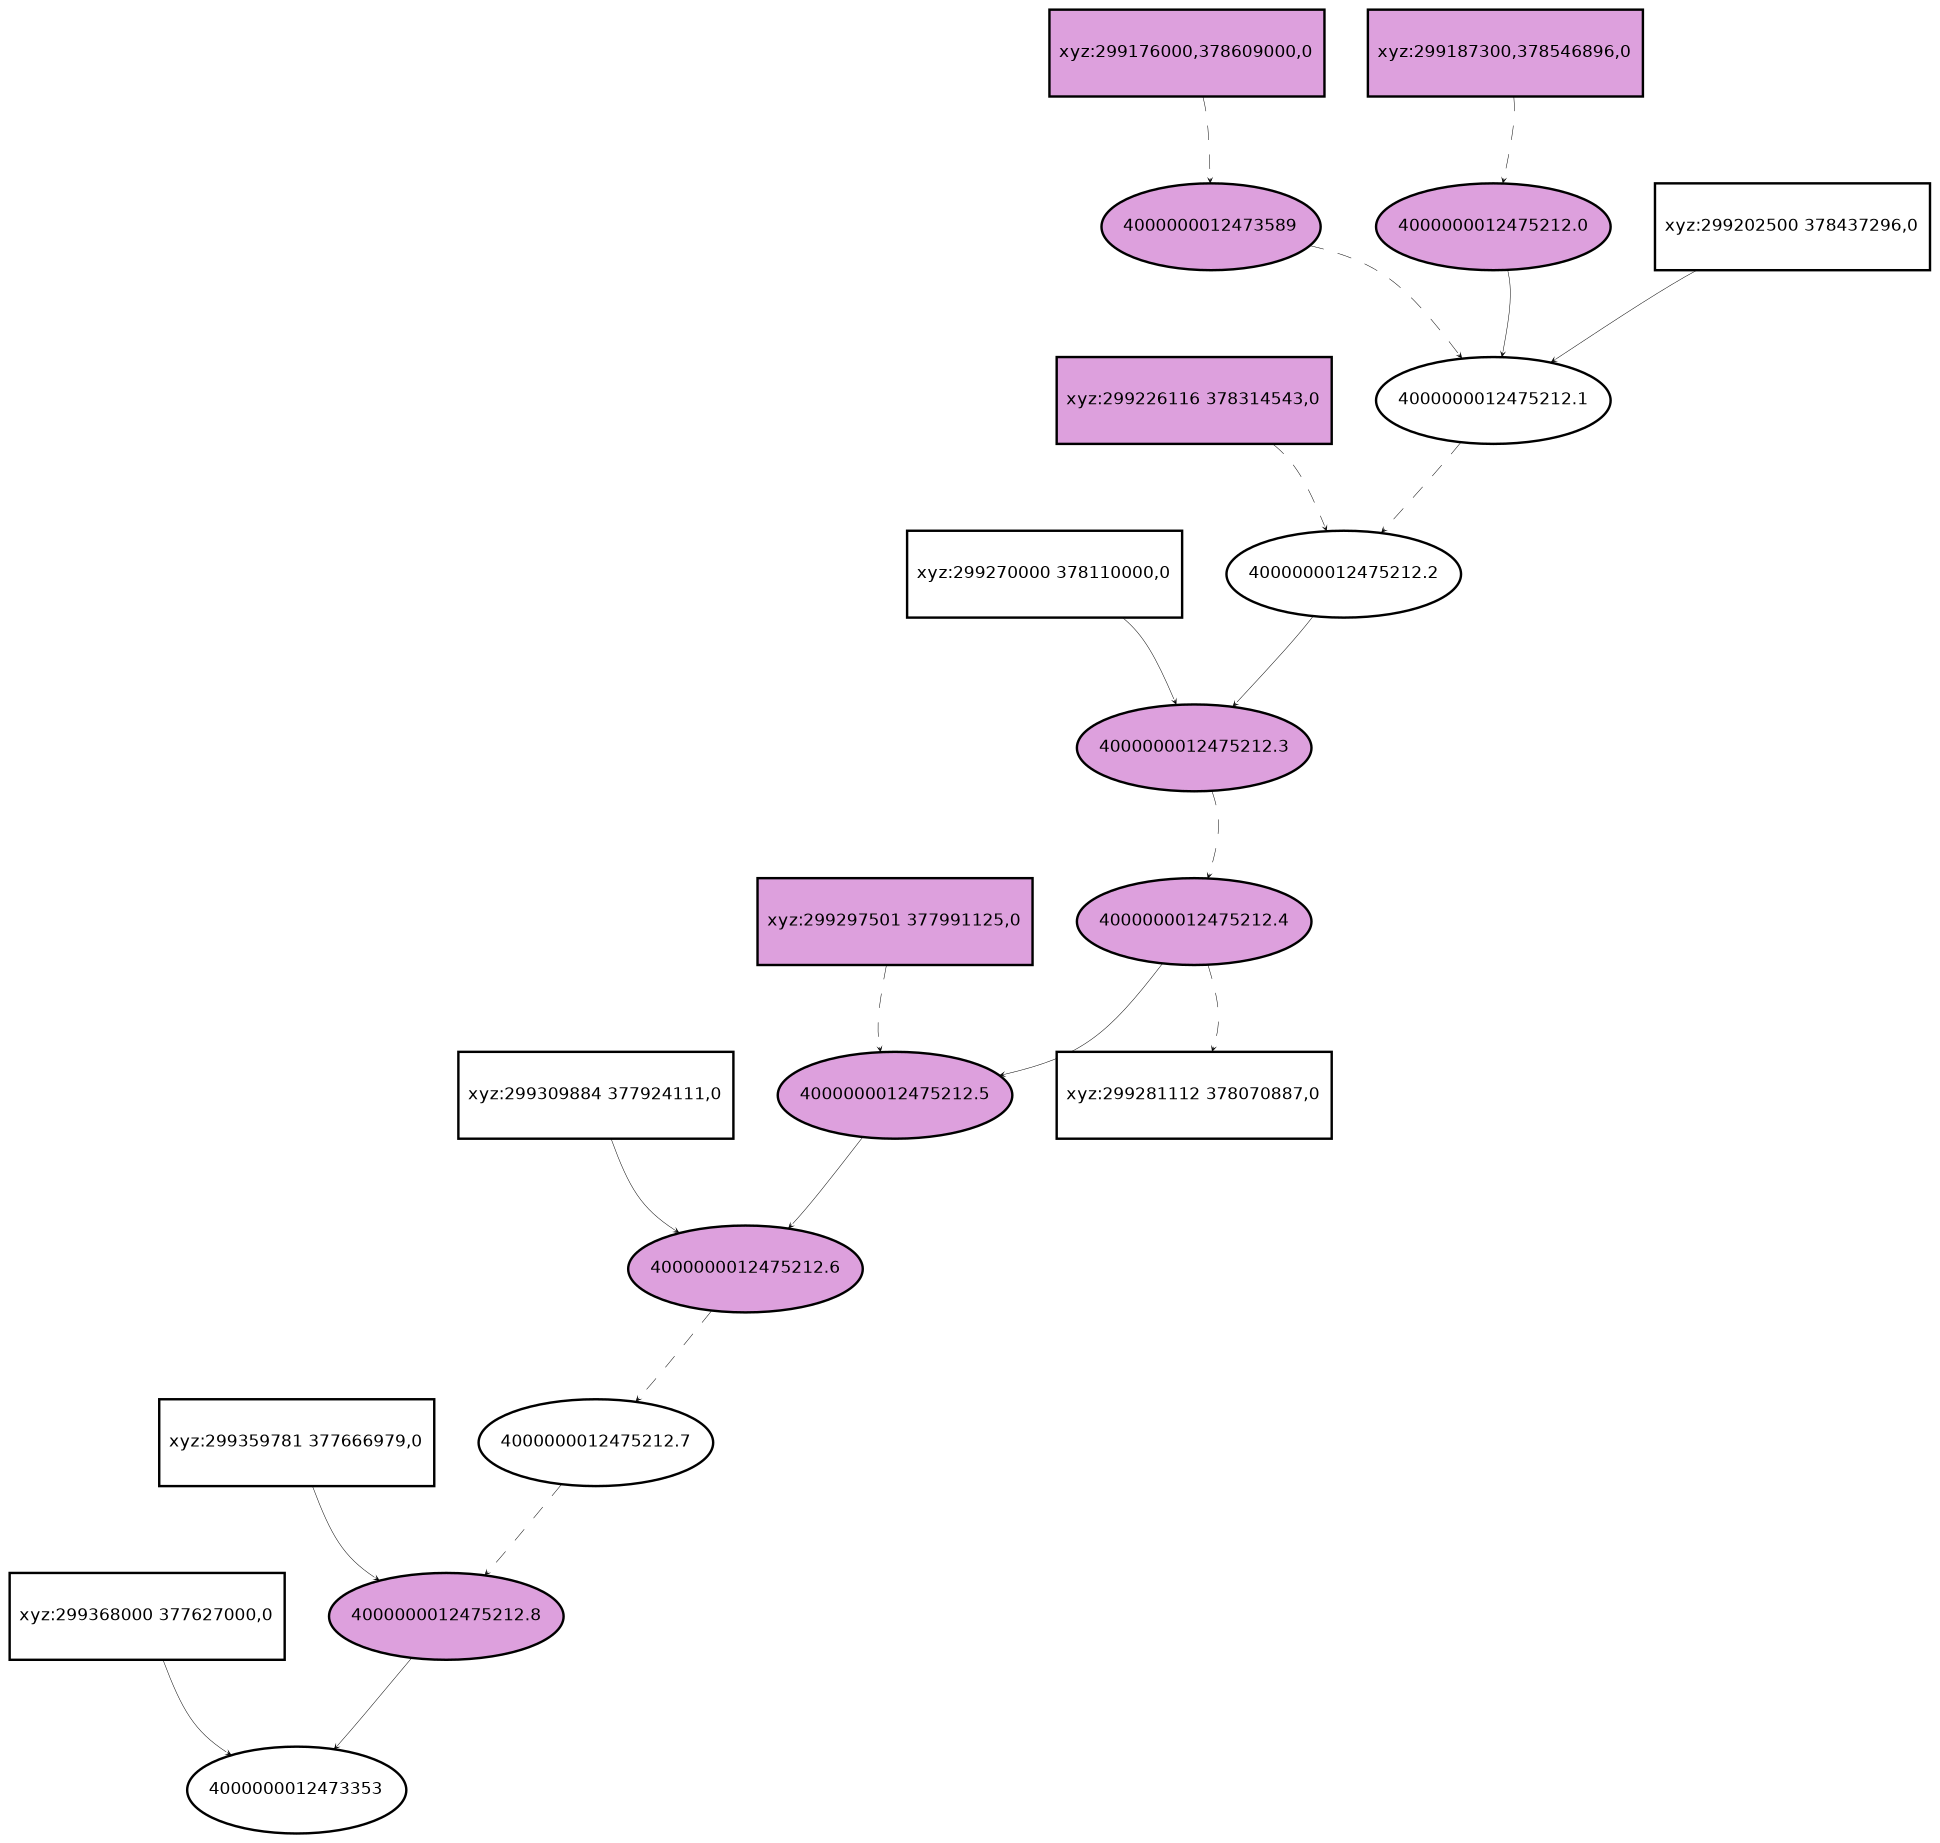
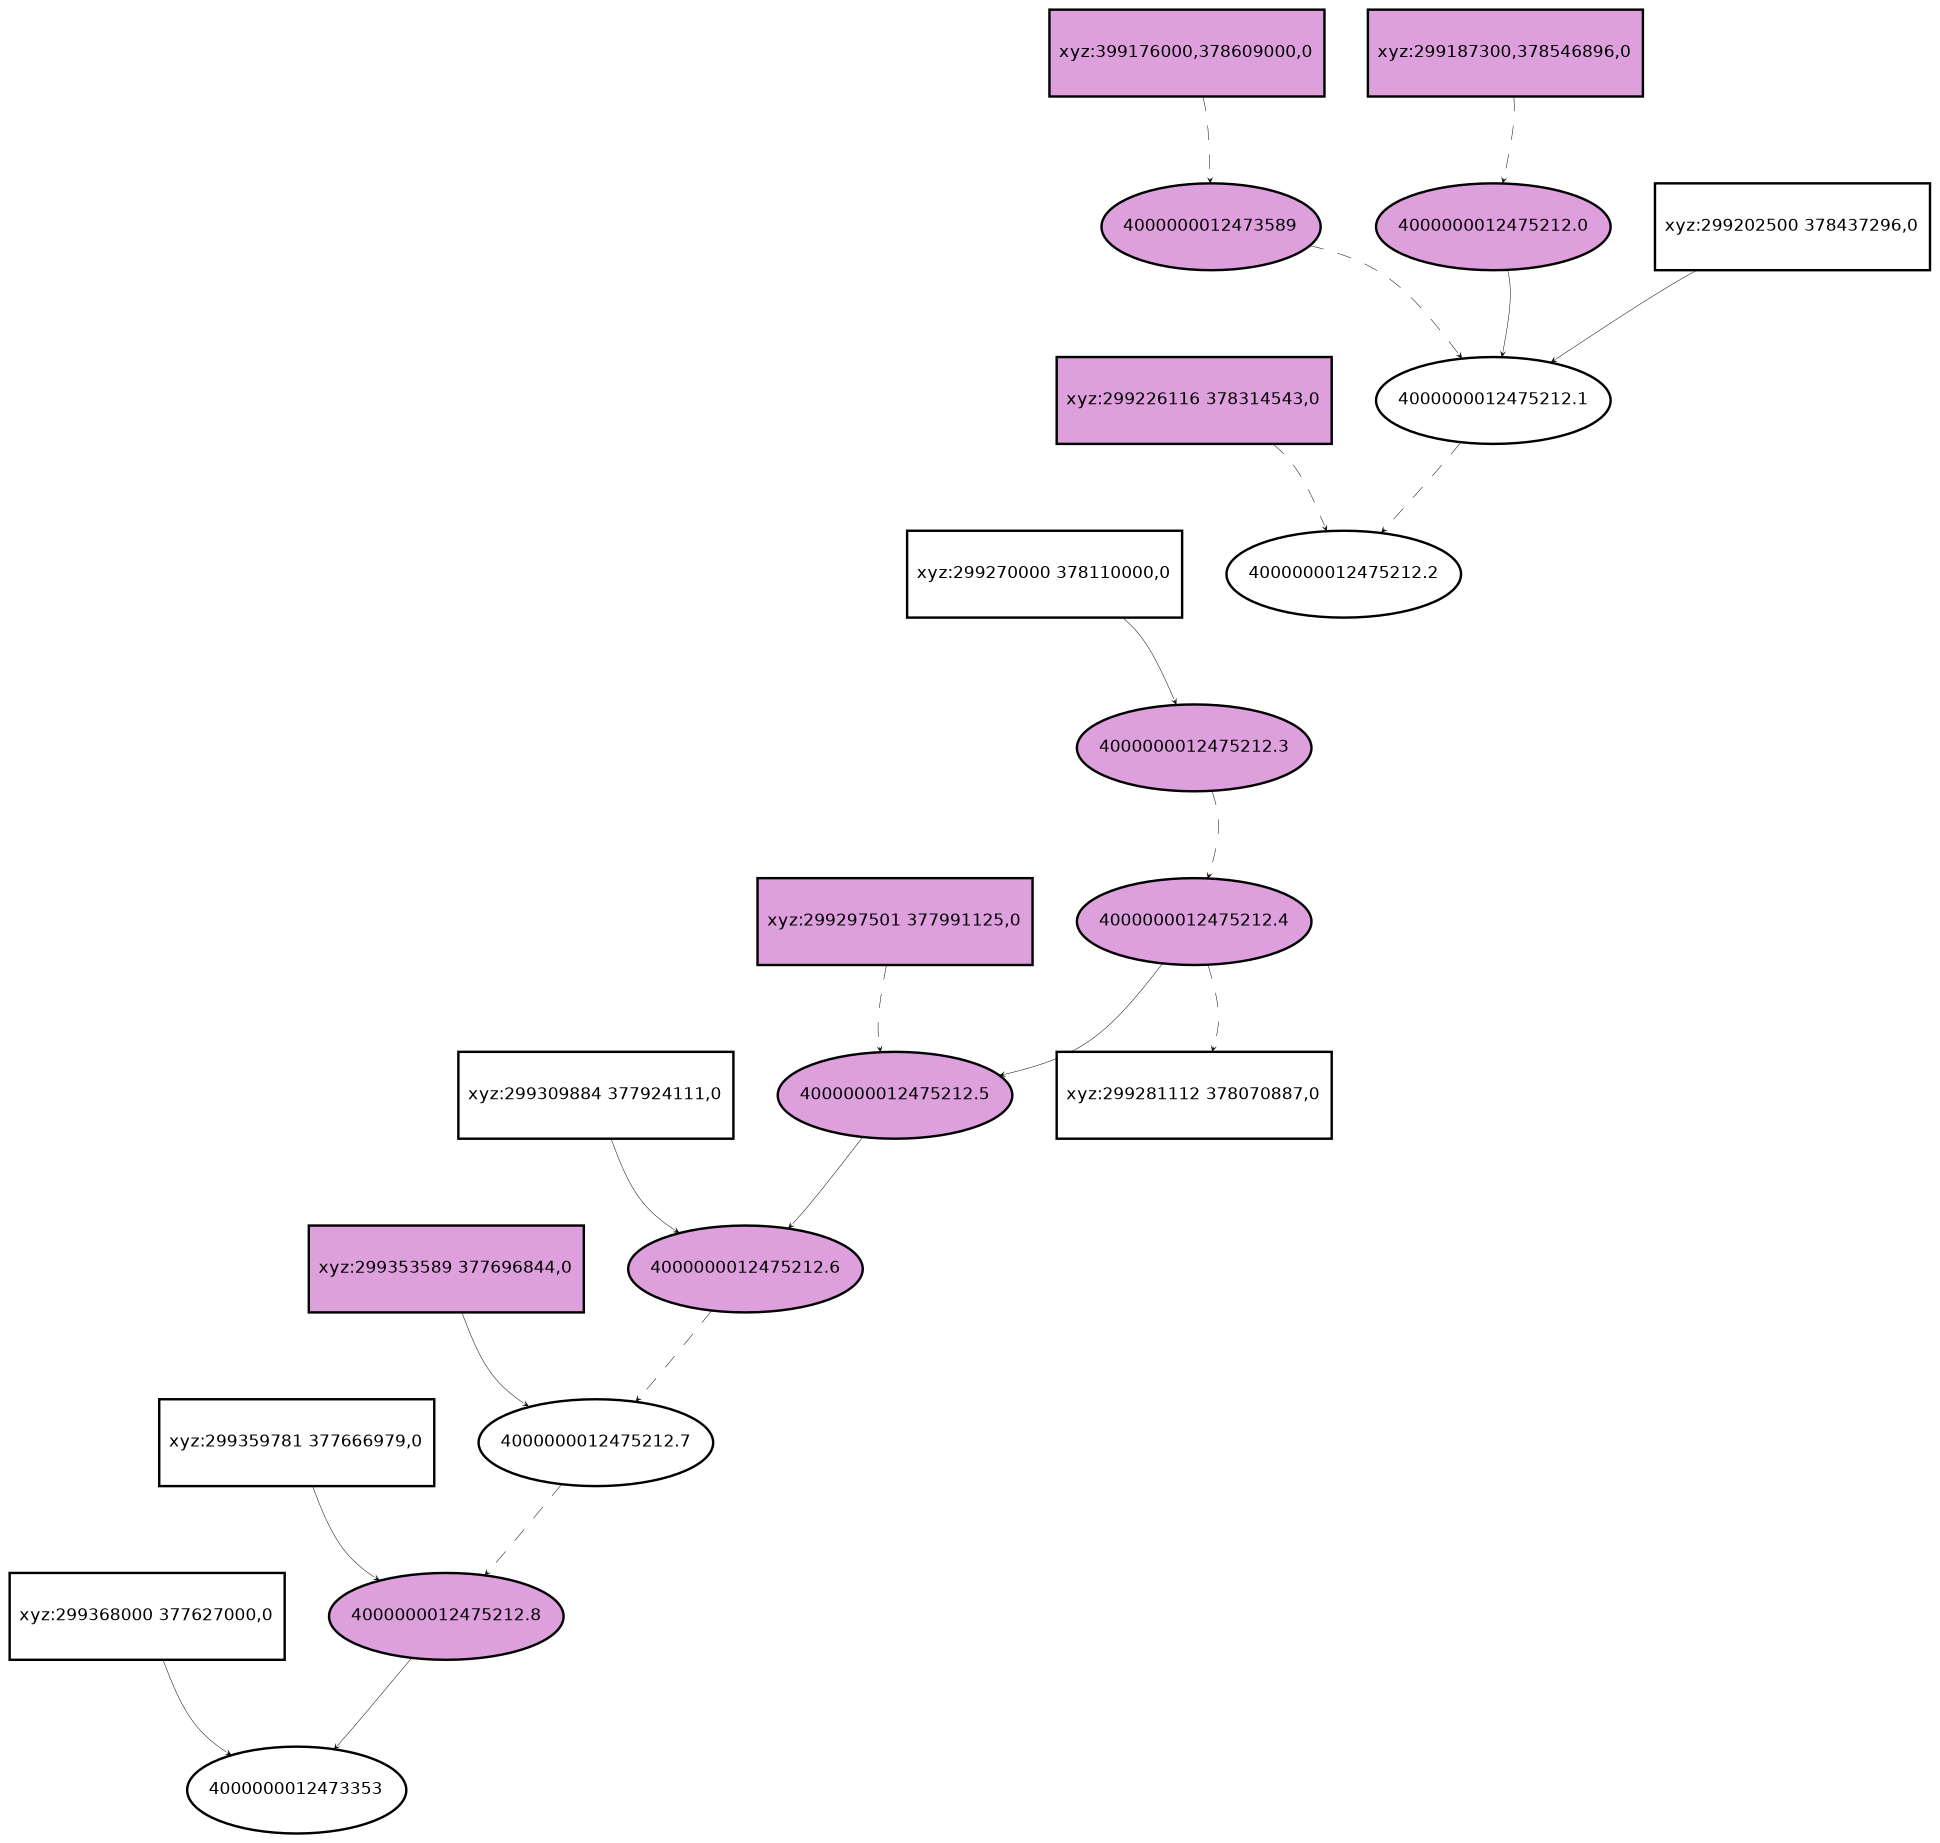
(1187, 53) -> (1187, 53)
(1276, 660) -> none
none -> (446, 1269)
